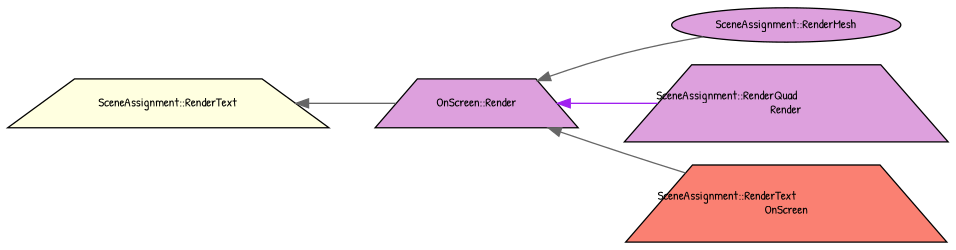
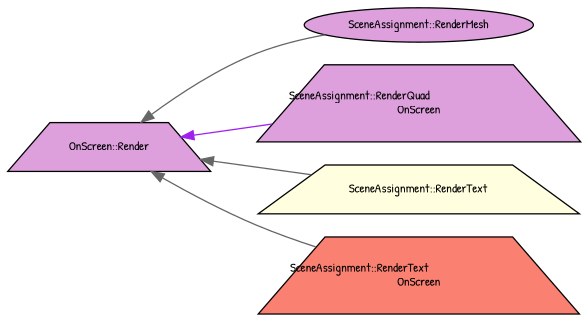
(352, 103) -> (262, 168)
(786, 103) -> (419, 103)
